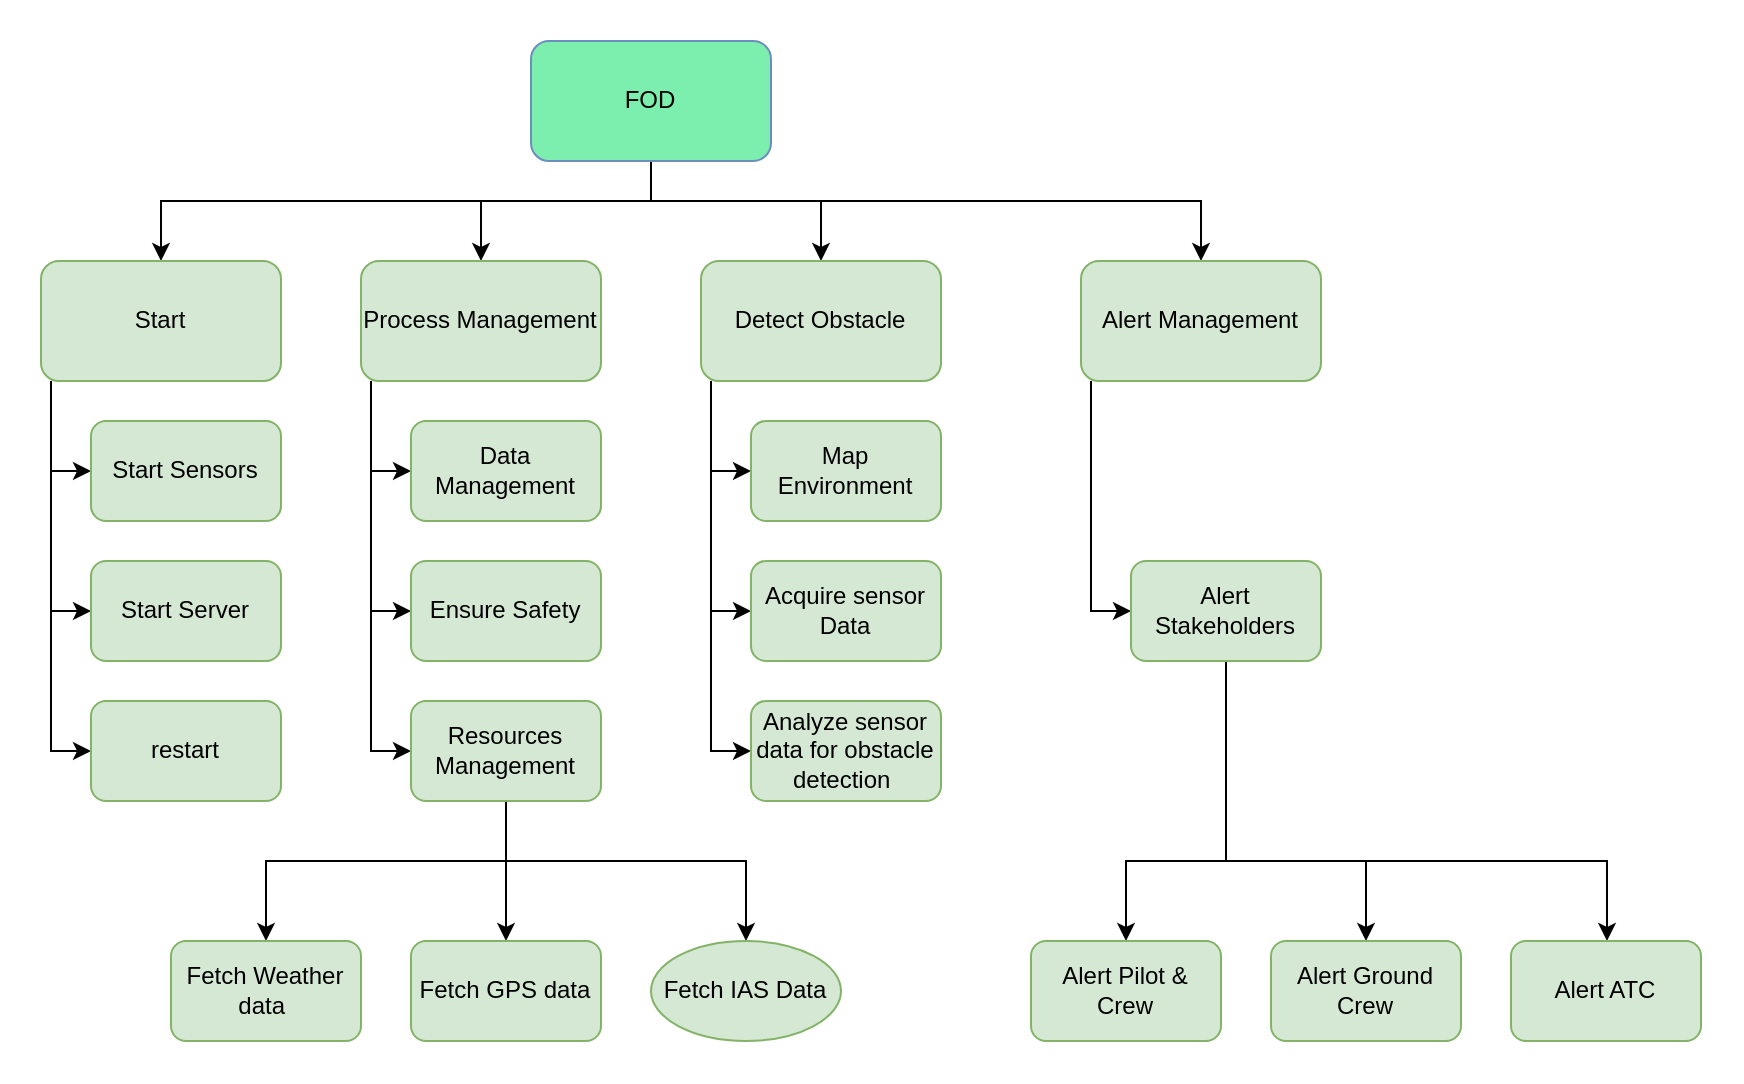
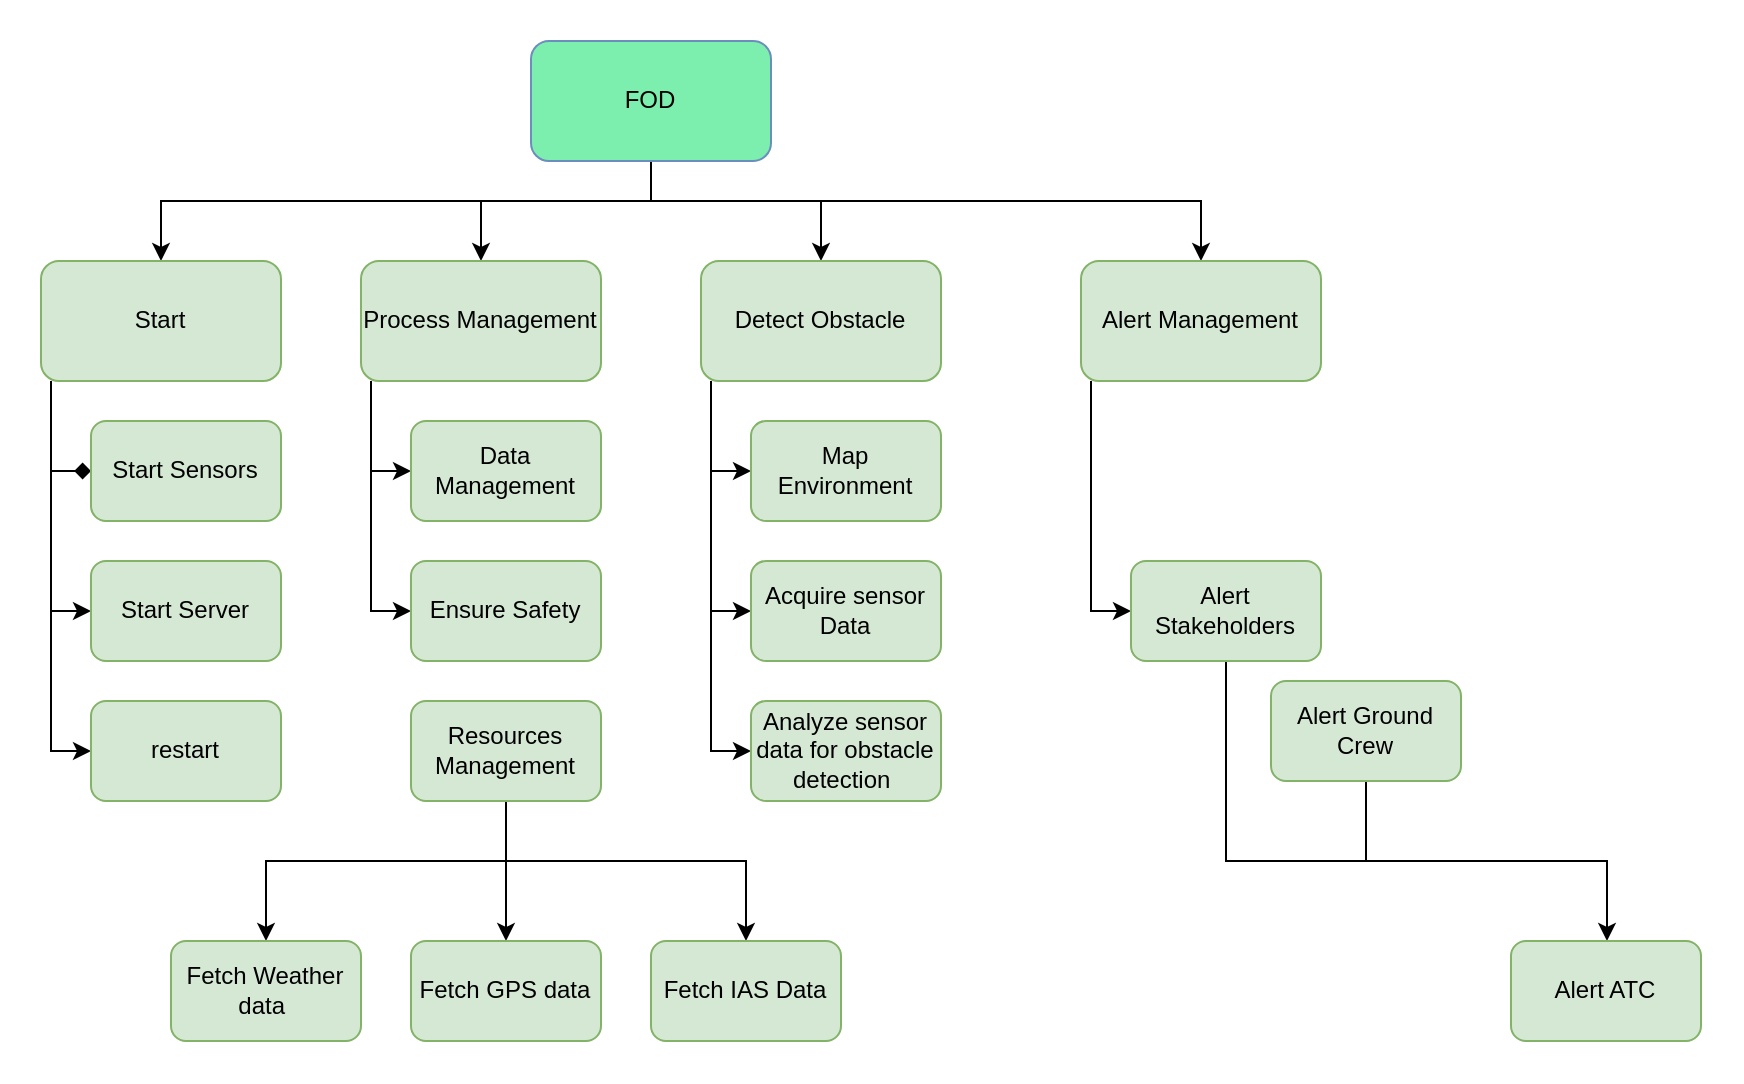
(75, 471) -> (74, 471)
(371, 696) -> none
(1141, 861) -> none
(746, 991) -> (746, 991)
(1126, 991) -> none
(1366, 991) -> (1366, 731)
